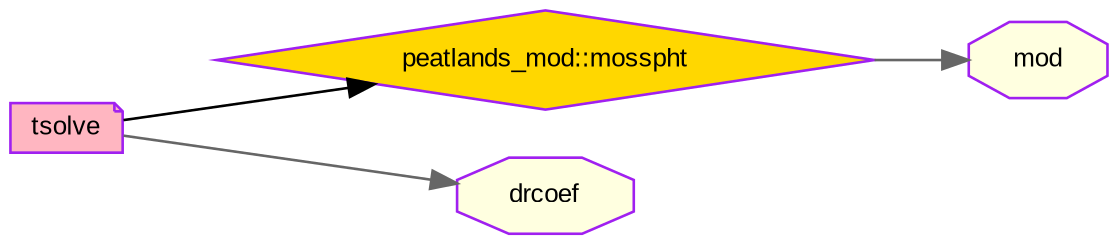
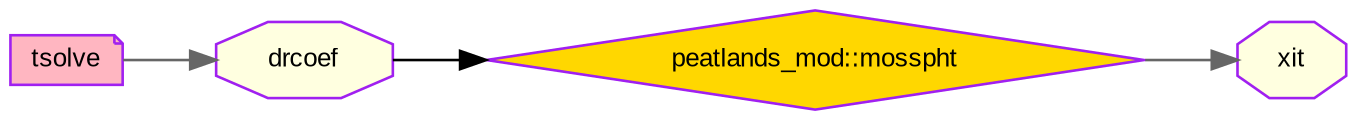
(1038, 60) -> (1292, 60)
(236, 104) -> (426, 60)
